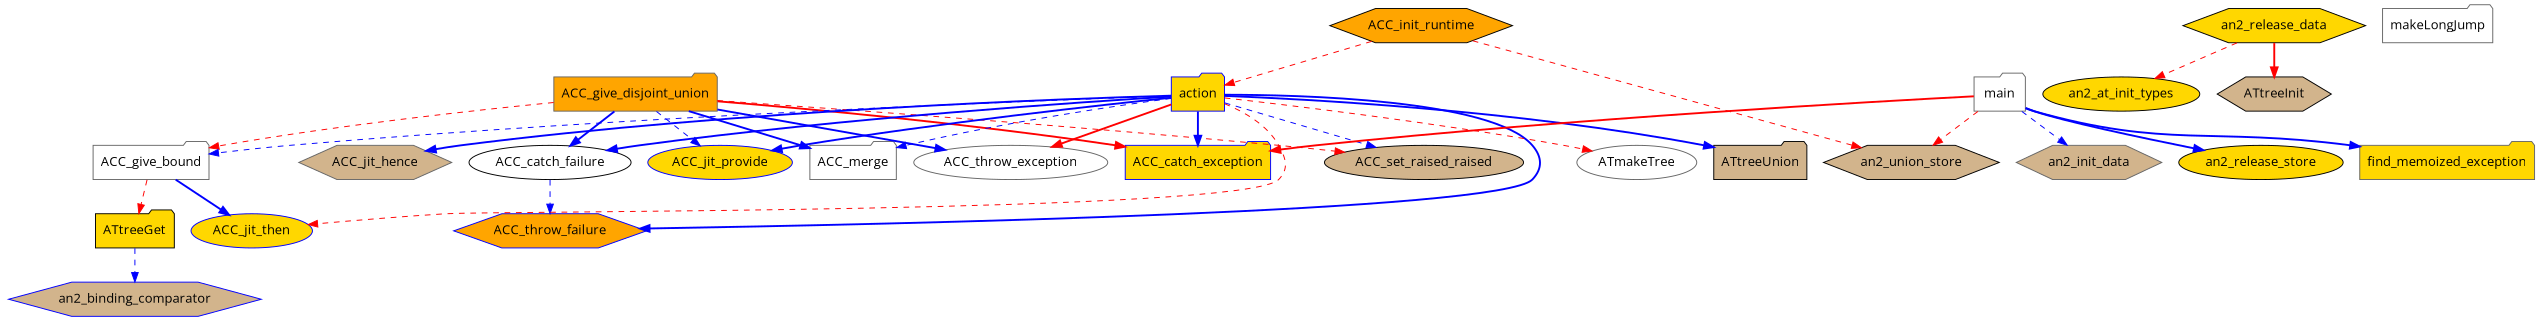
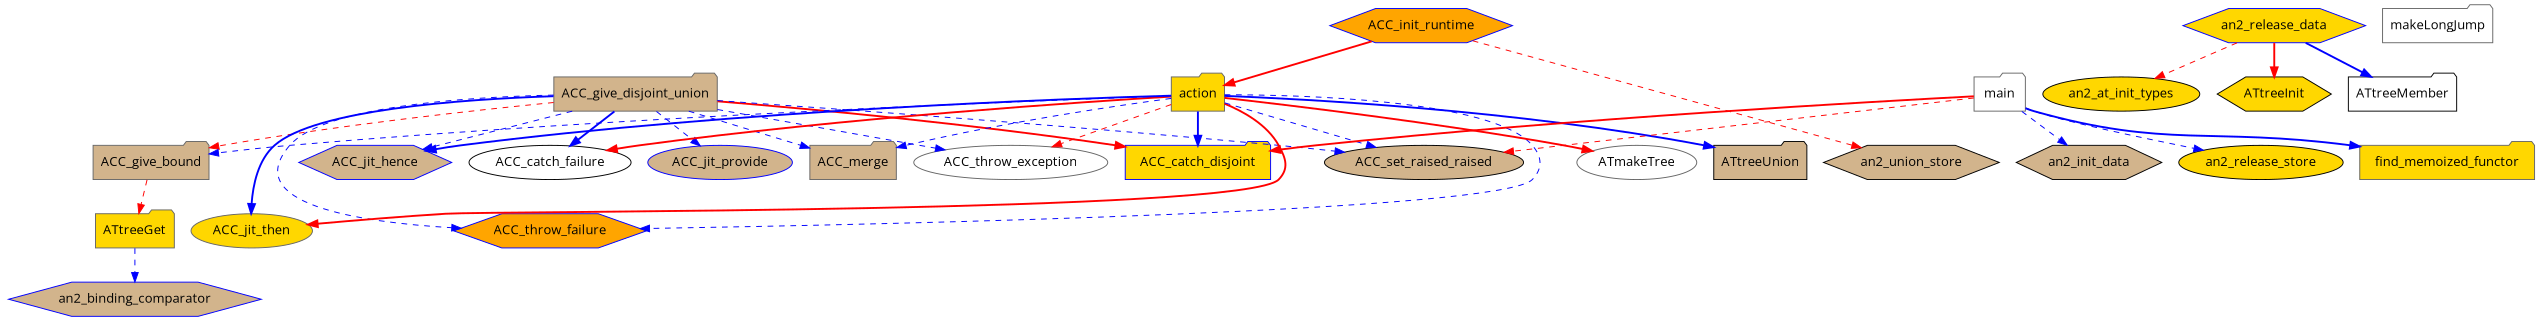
(1421, 26) -> (1421, 26)
(2274, 26) -> (2274, 26)
(1303, 62) -> (1303, 62)
(636, 94) -> (636, 94)
(1198, 94) -> (1198, 94)
(2274, 94) -> (2274, 94)
none -> (2403, 94)
(1015, 115) -> none
(1404, 120) -> (1404, 120)
none -> (534, 121)
(852, 121) -> (852, 121)
(1116, 124) -> (1116, 124)
(1042, 125) -> (1042, 125)
(1959, 125) -> (1744, 125)
(739, 126) -> (739, 126)
(832, 130) -> (832, 130)
(2147, 139) -> (2147, 139)
(151, 162) -> (151, 162)
(375, 162) -> (375, 162)
(720, 162) -> (720, 162)
(853, 162) -> (853, 162)
(1198, 162) -> (1198, 162)
(2089, 162) -> (2089, 162)
(2447, 162) -> (2447, 162)
(550, 192) -> (284, 155)
(198, 195) -> (379, 111)
(852, 208) -> (852, 208)
(1269, 210) -> (1269, 210)
(135, 231) -> (135, 231)
(252, 231) -> (252, 231)
